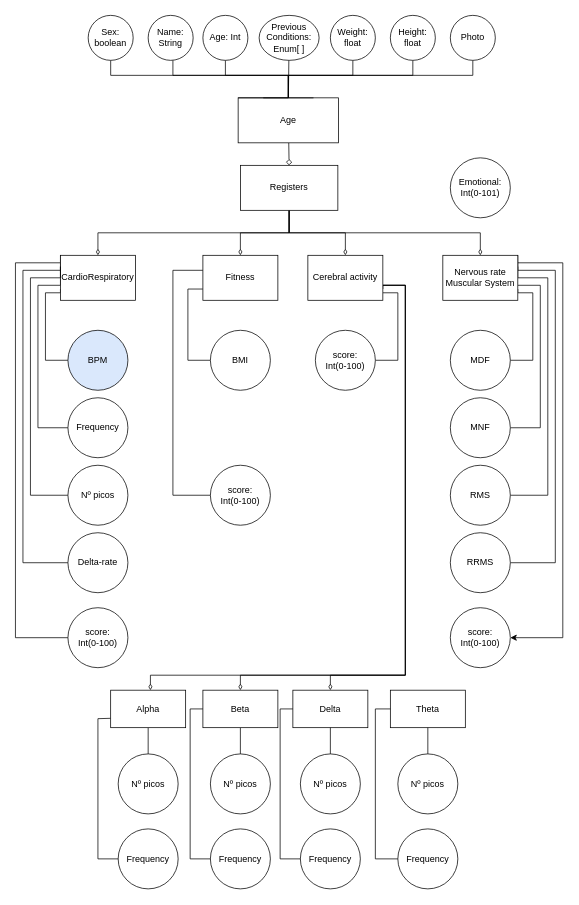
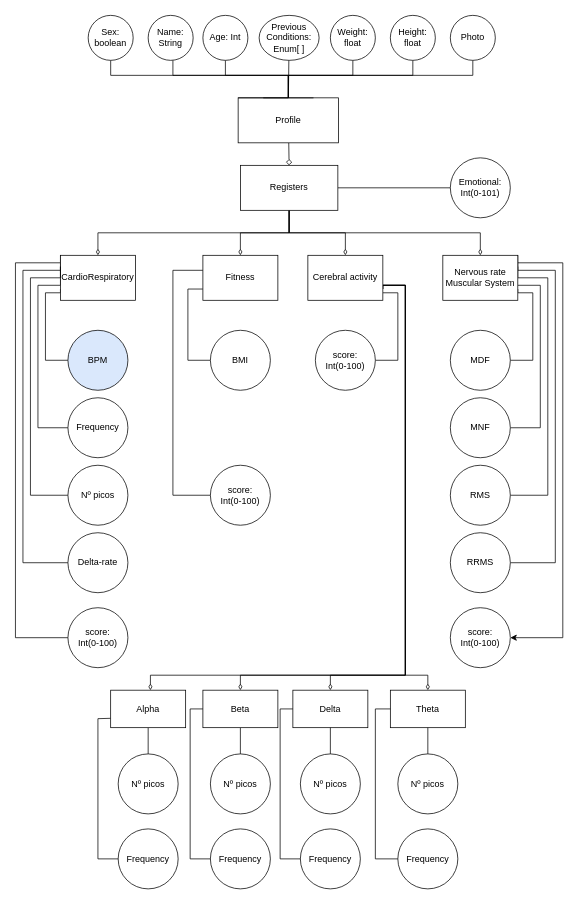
(288, 120) -> (288, 120)
none -> (394, 188)
none -> (422, 675)
